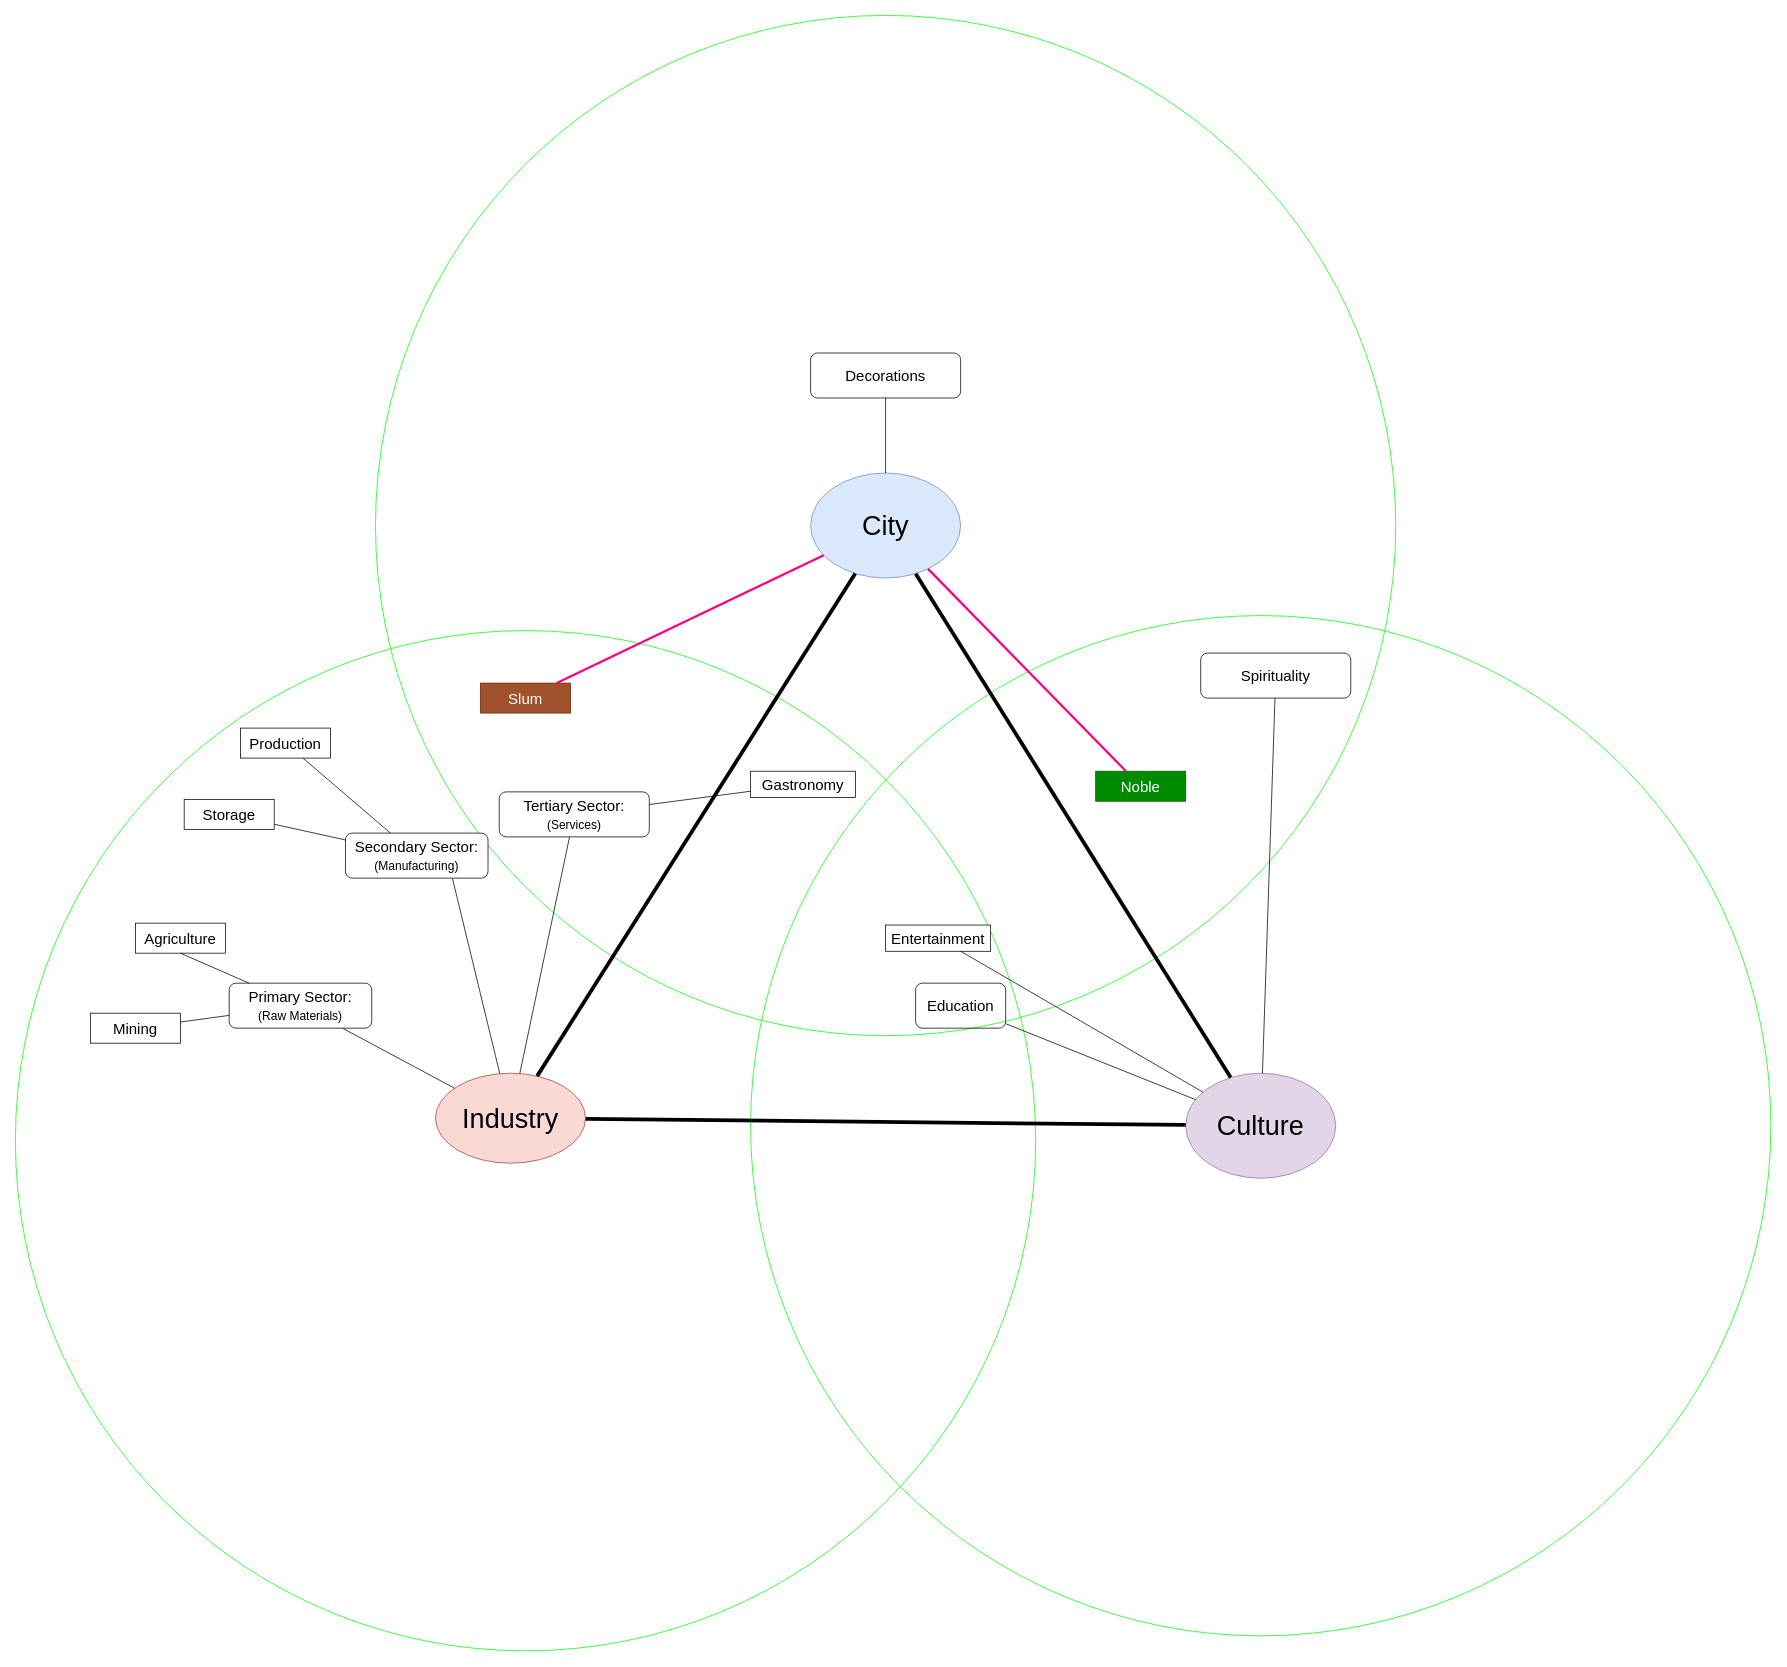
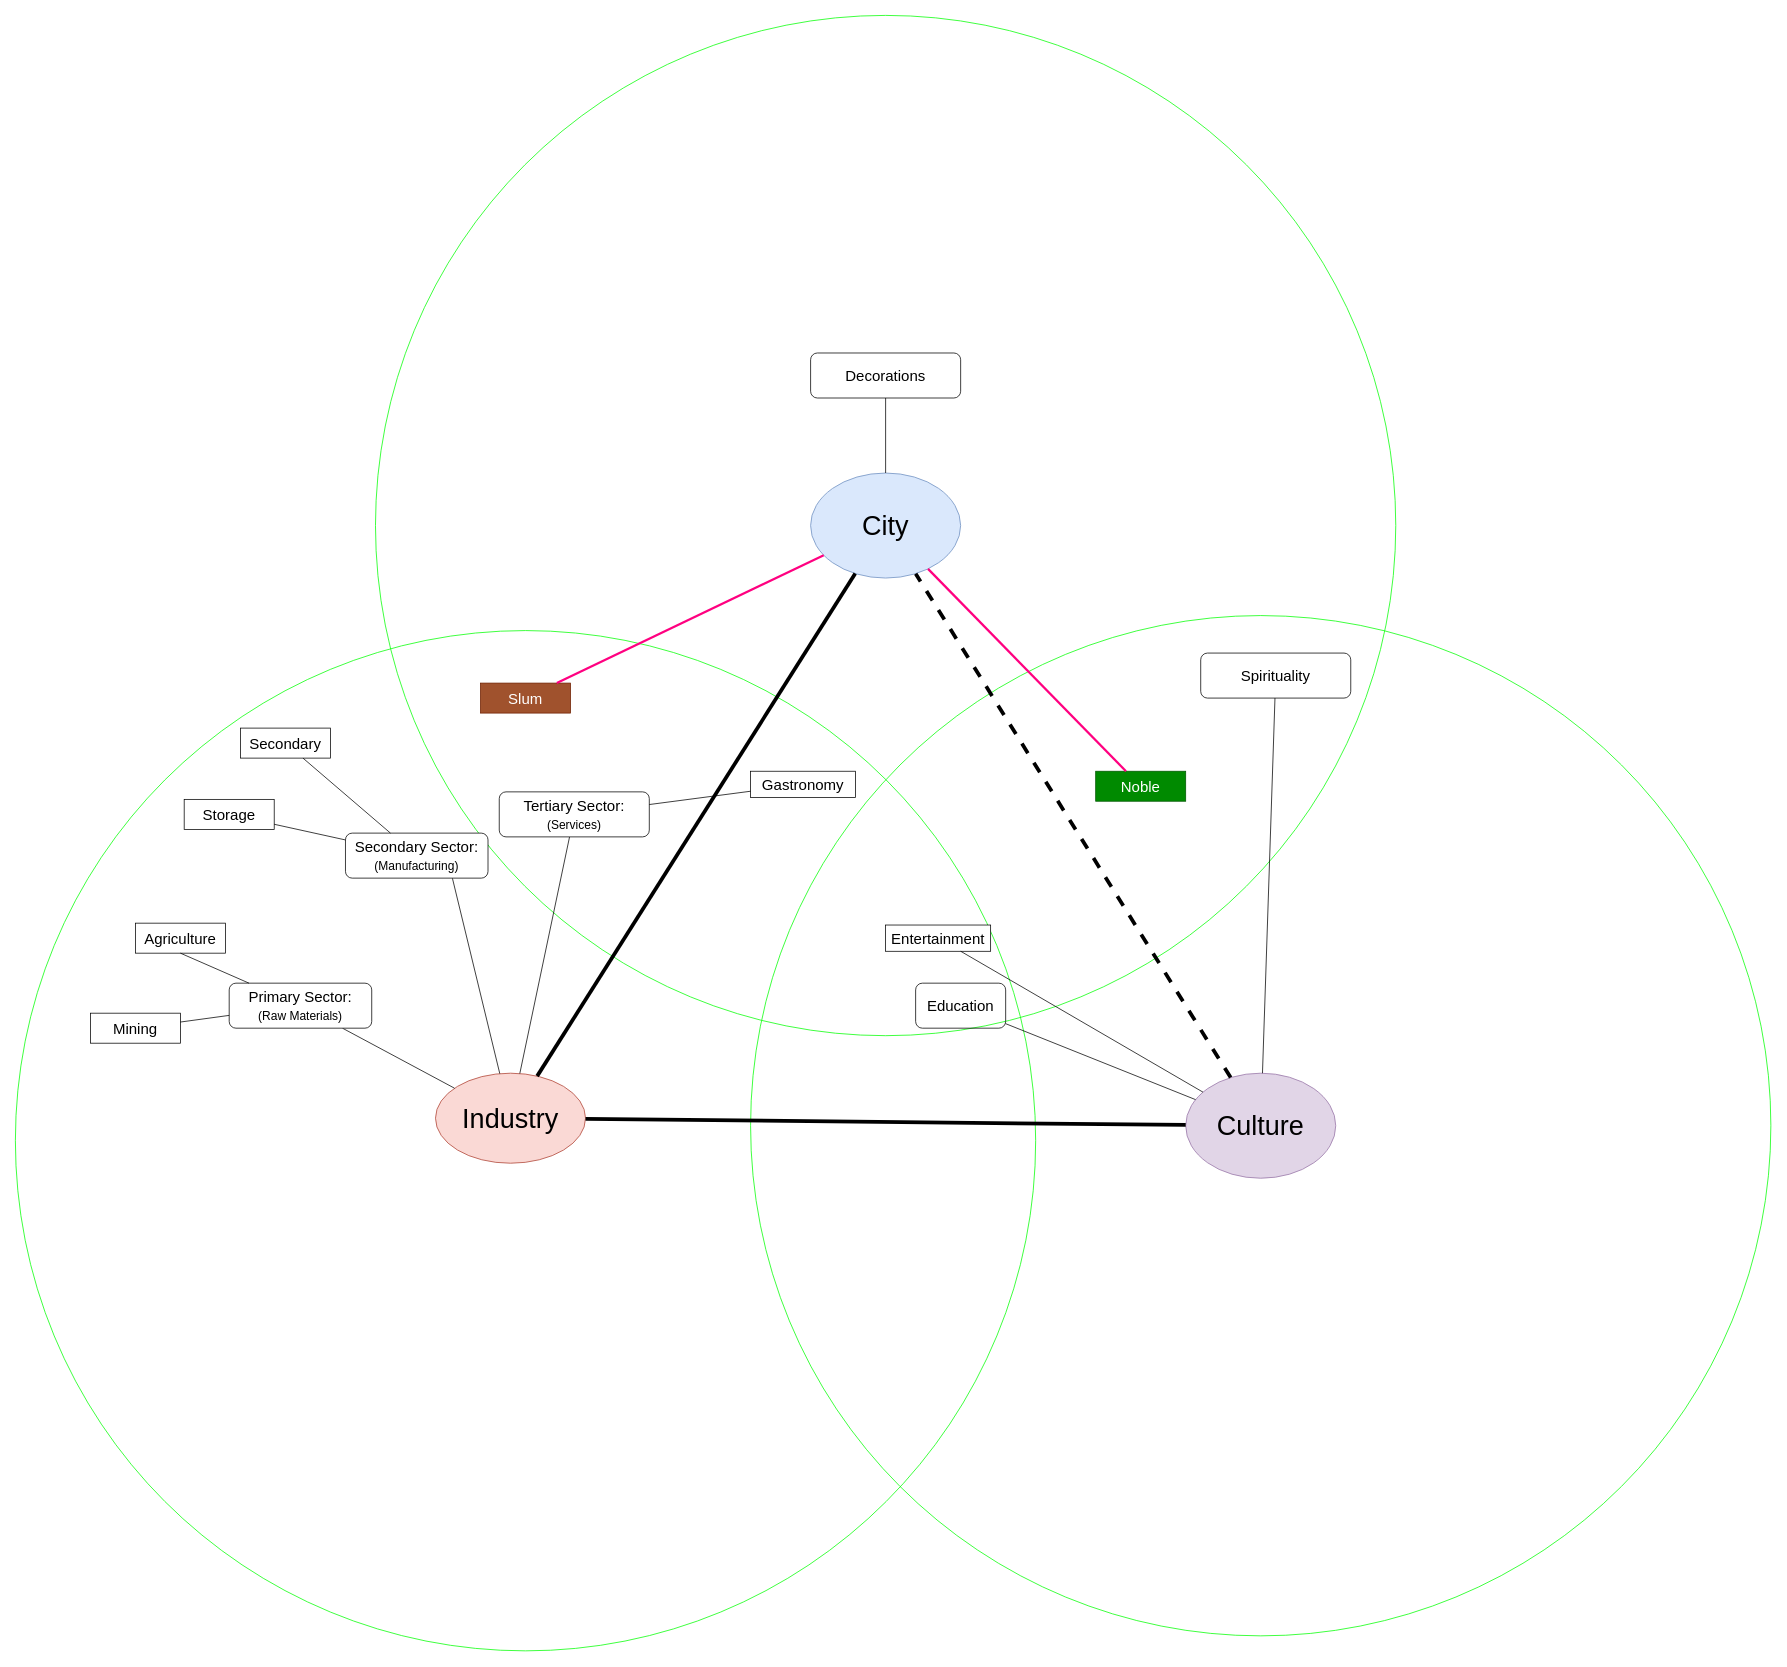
(285, 743) -> (285, 743)
(1070, 821) -> (1070, 821)
